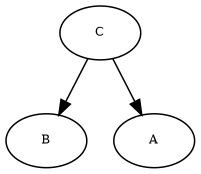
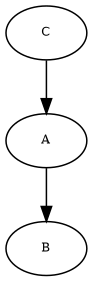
(77, 80) -> (46, 187)
